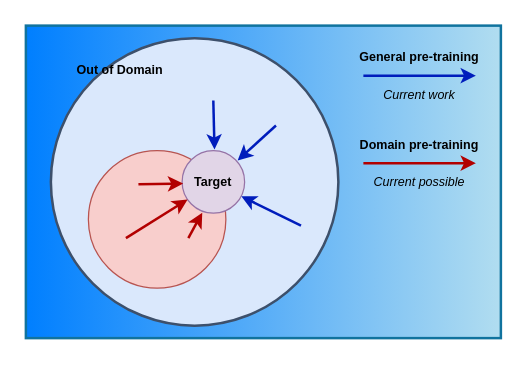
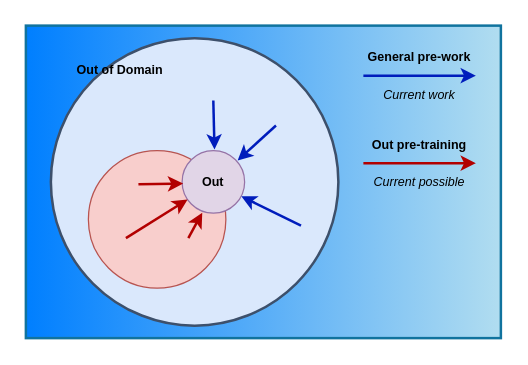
(419, 57) -> (419, 57)
(419, 144) -> (419, 144)
(213, 182) -> (213, 182)
